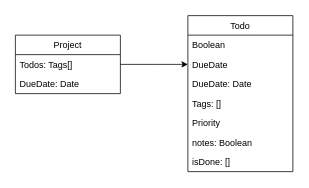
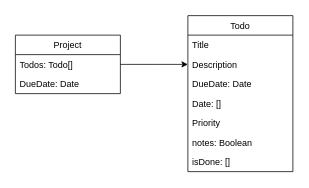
(208, 45) -> (202, 45)
(50, 65) -> (50, 65)
(210, 65) -> (217, 65)
(210, 104) -> (210, 104)
